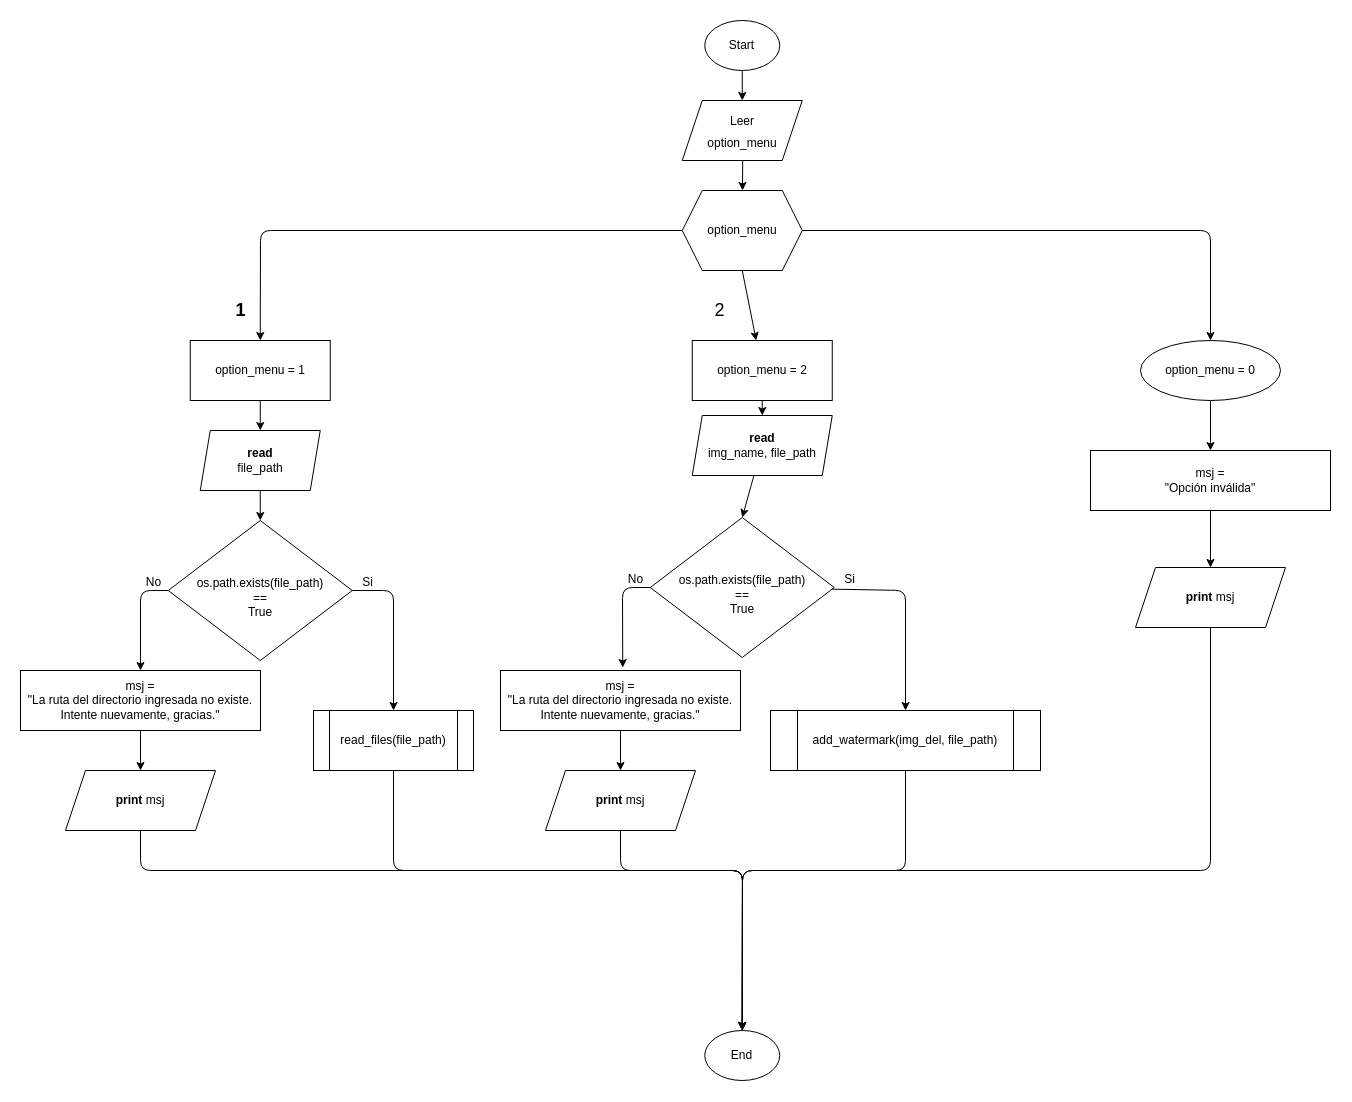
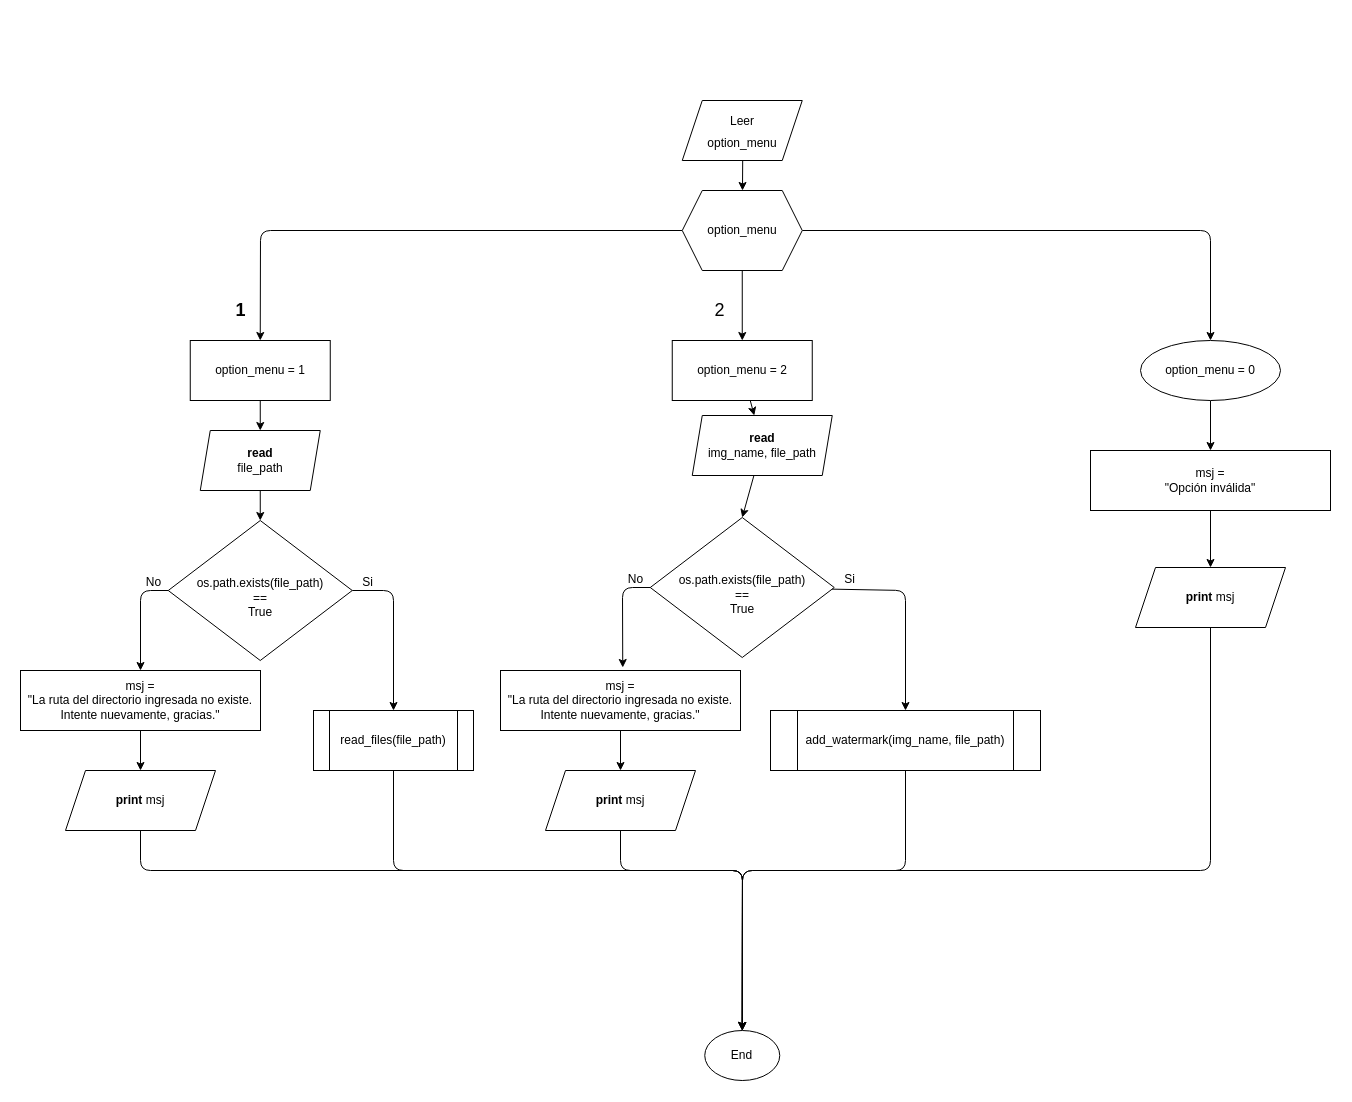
(742, 46) -> none
(742, 82) -> none
(762, 371) -> (742, 371)
(906, 741) -> (906, 741)
